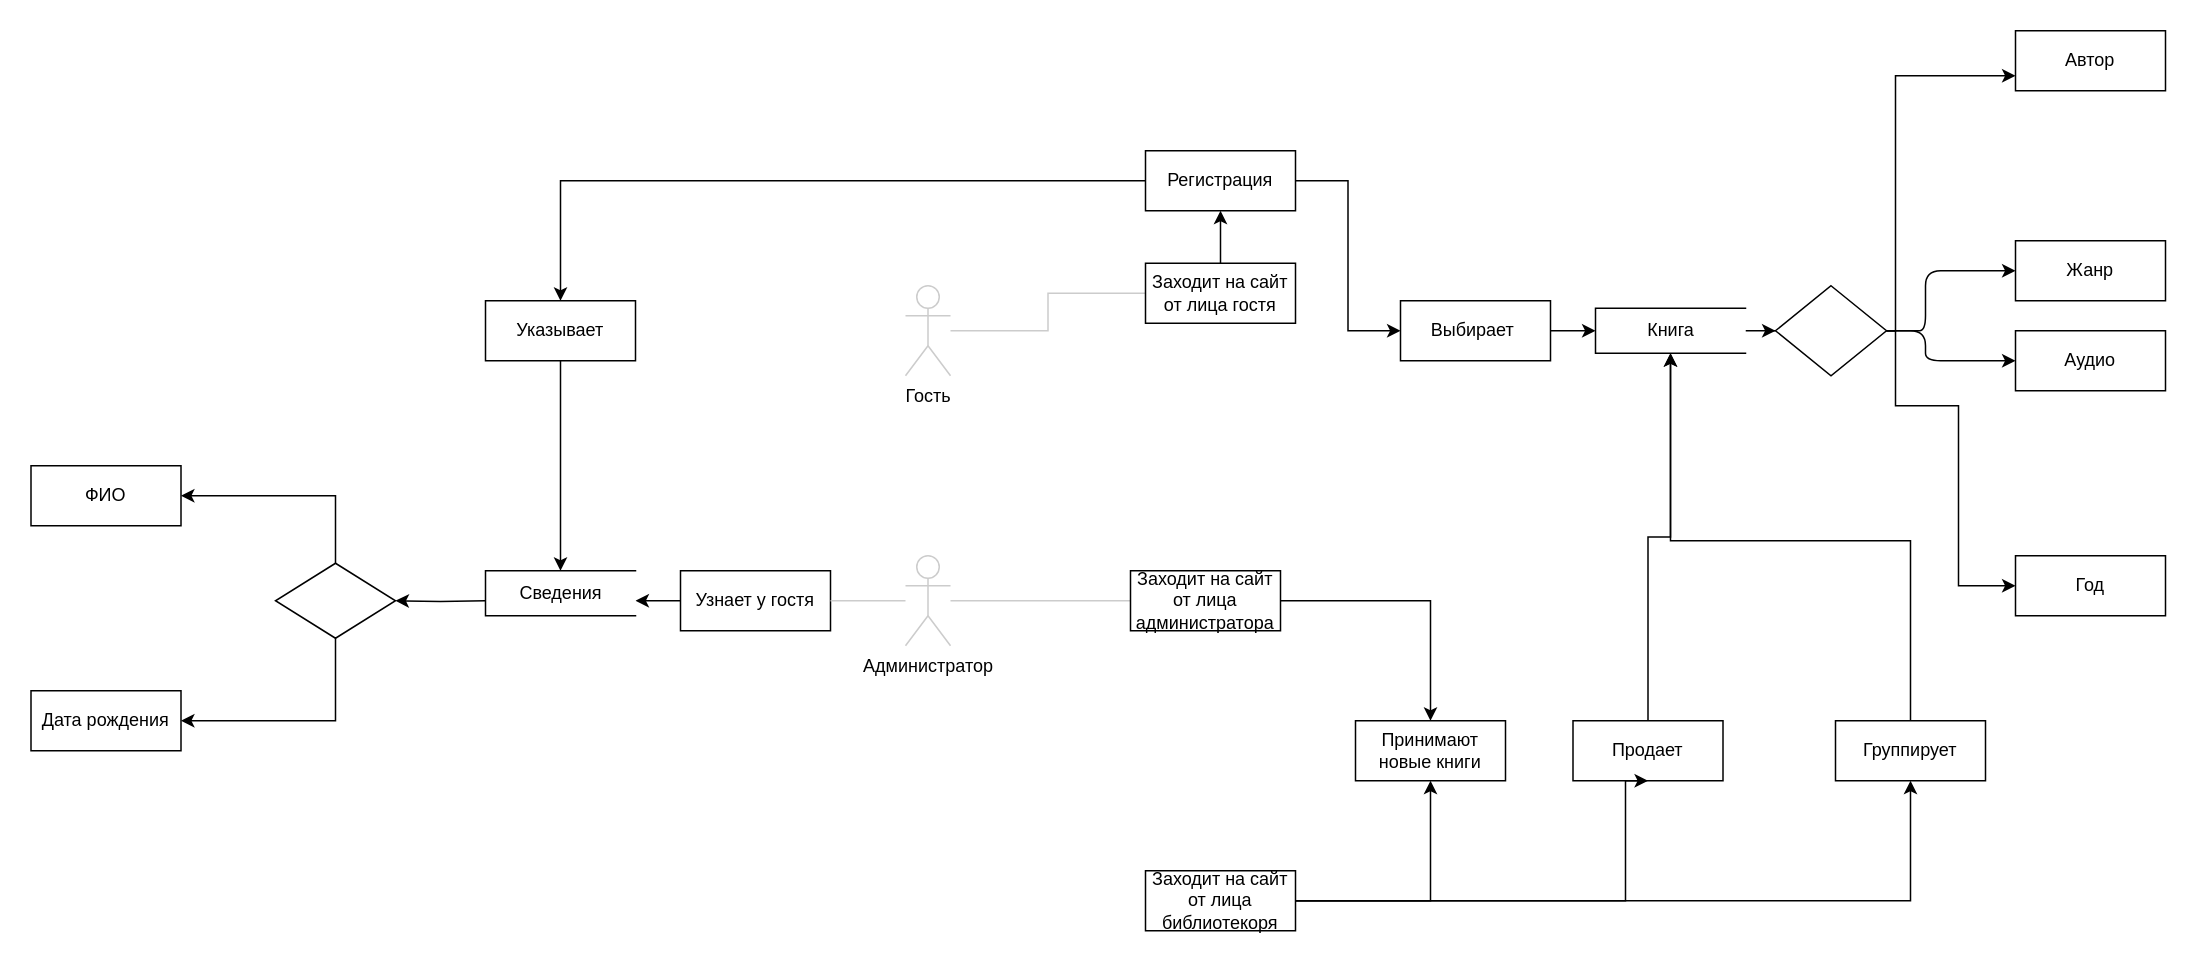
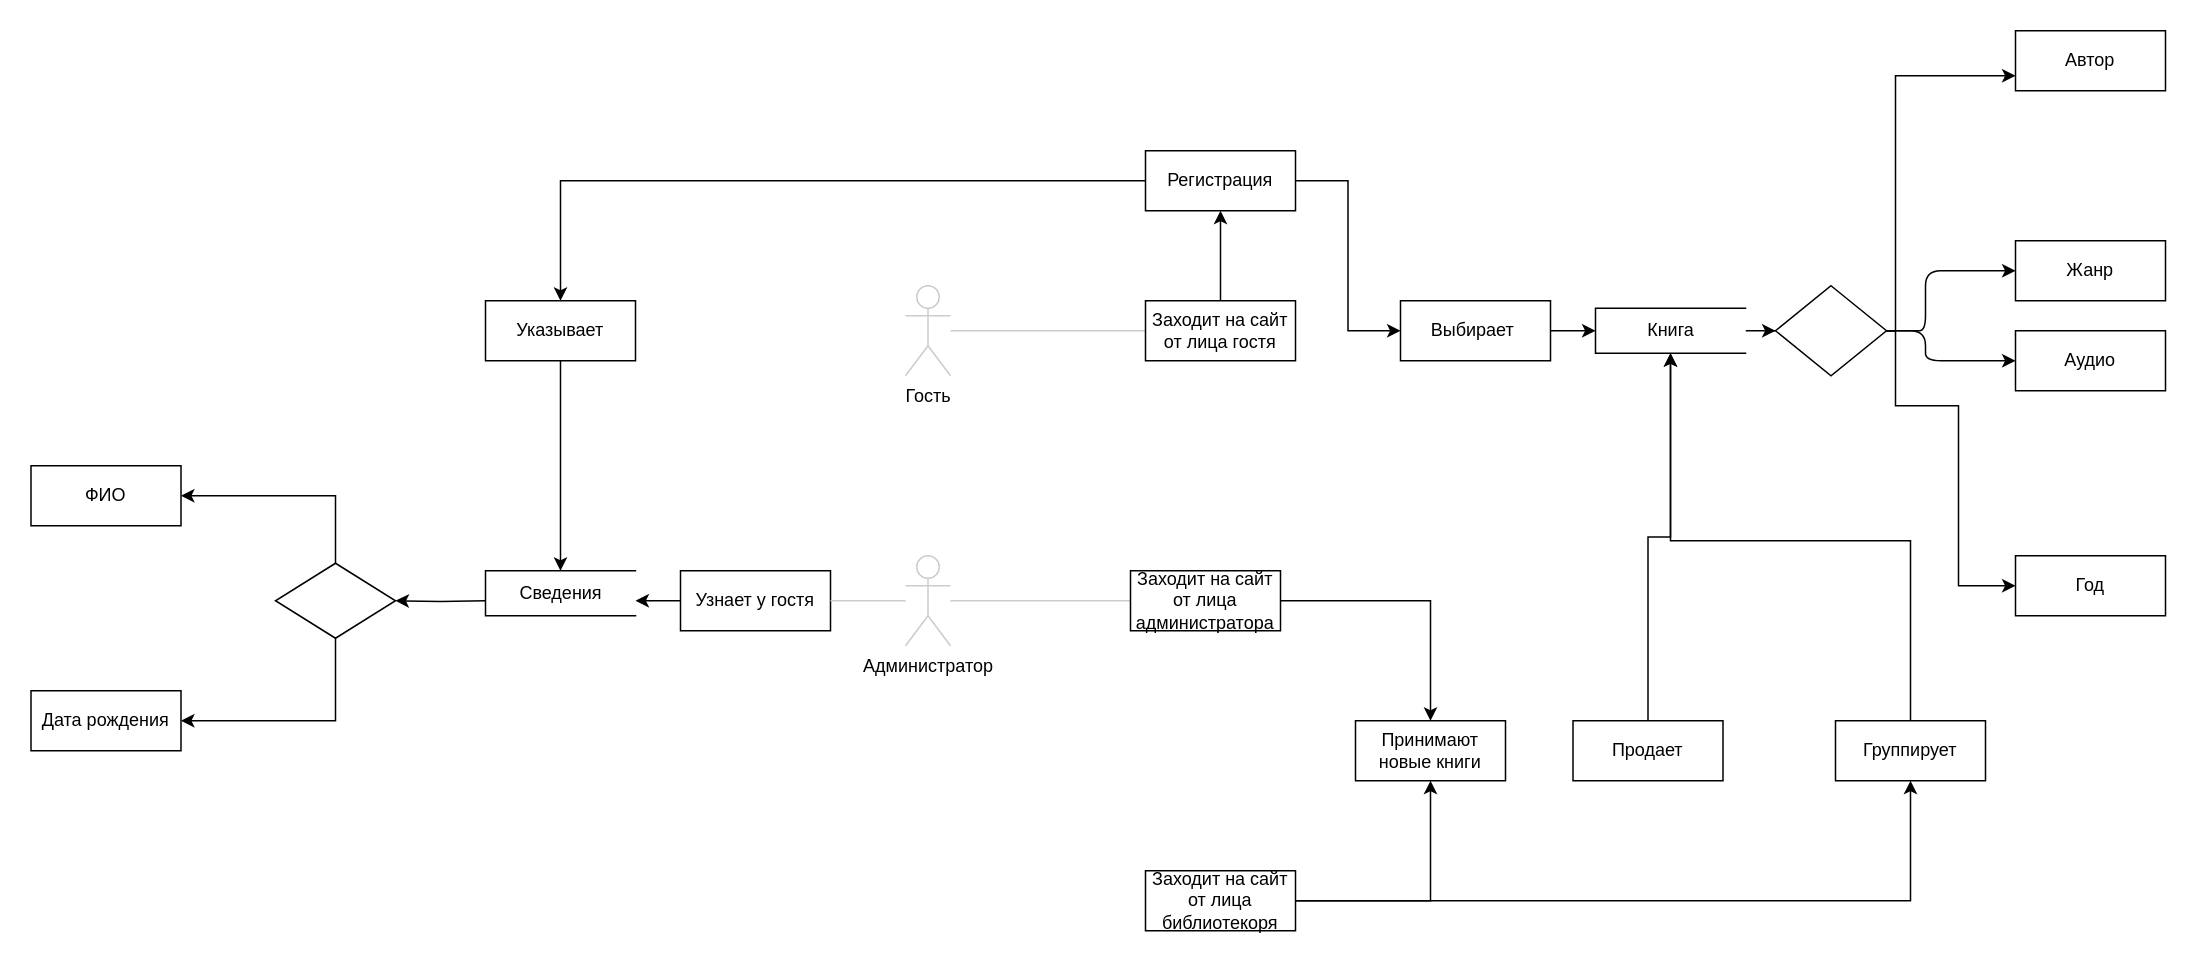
(1220, 293) -> (1220, 331)
(1625, 834) -> none
